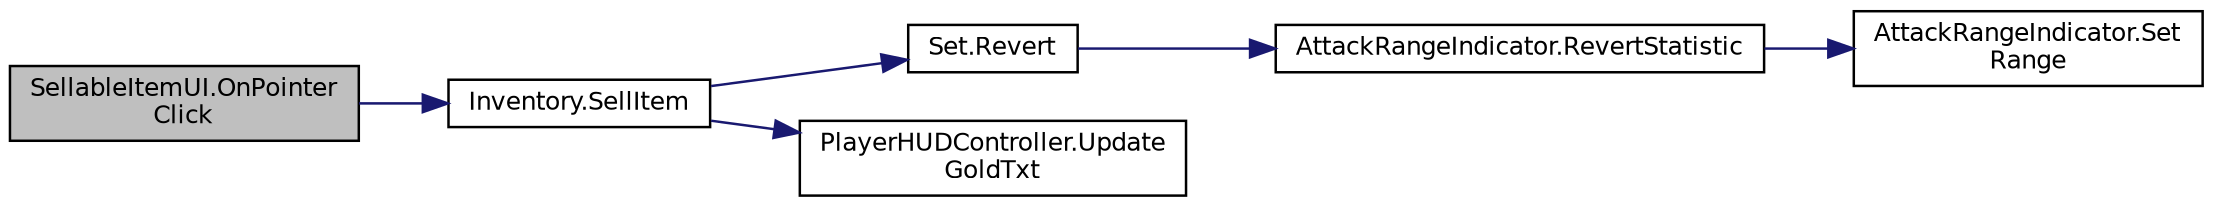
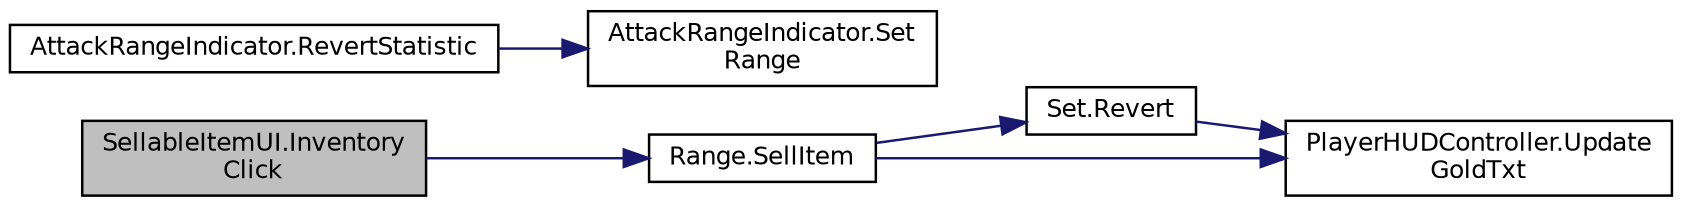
(1164, 49) -> (1228, 126)
(184, 103) -> (254, 158)
(579, 103) -> (762, 158)
